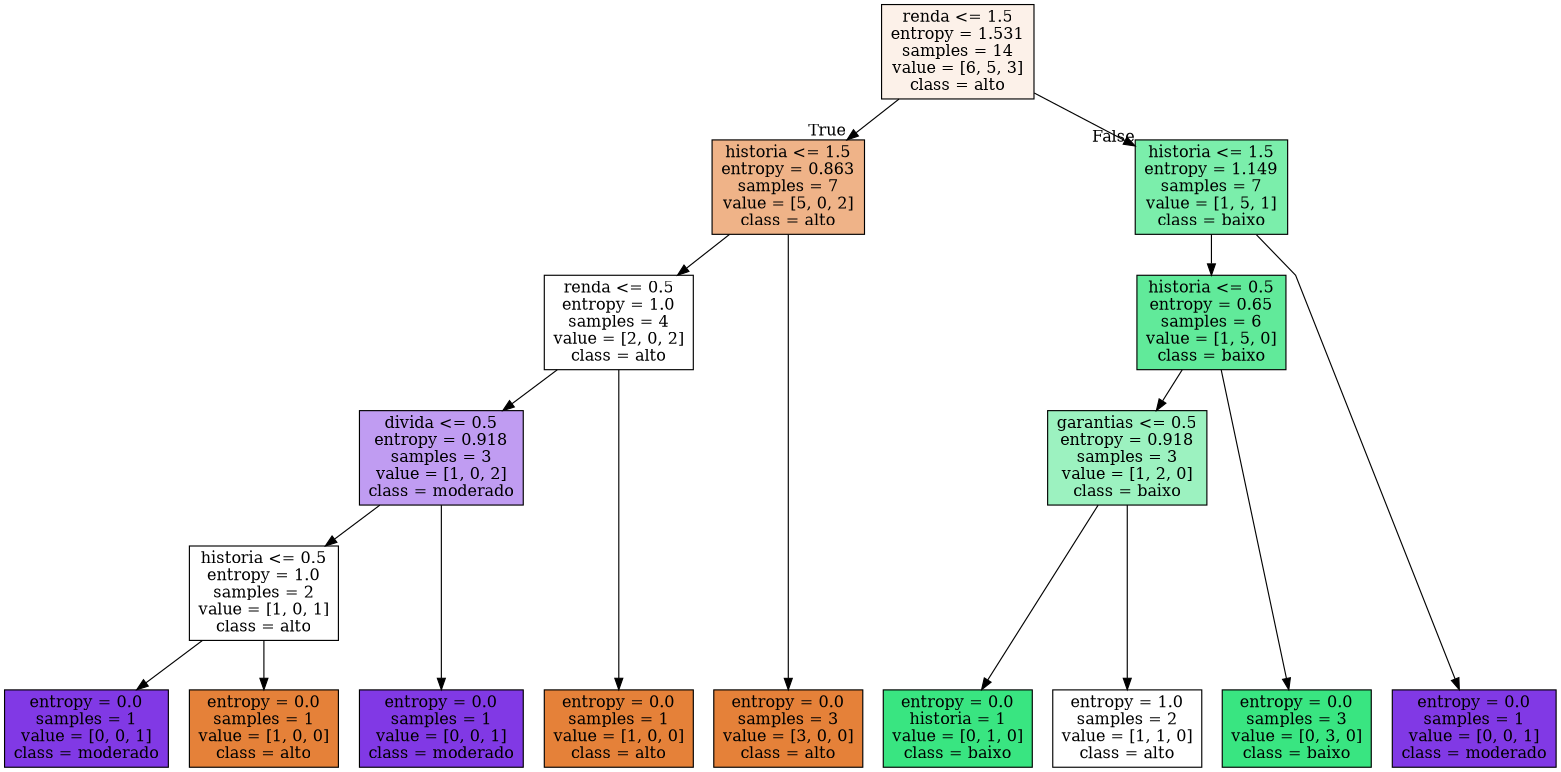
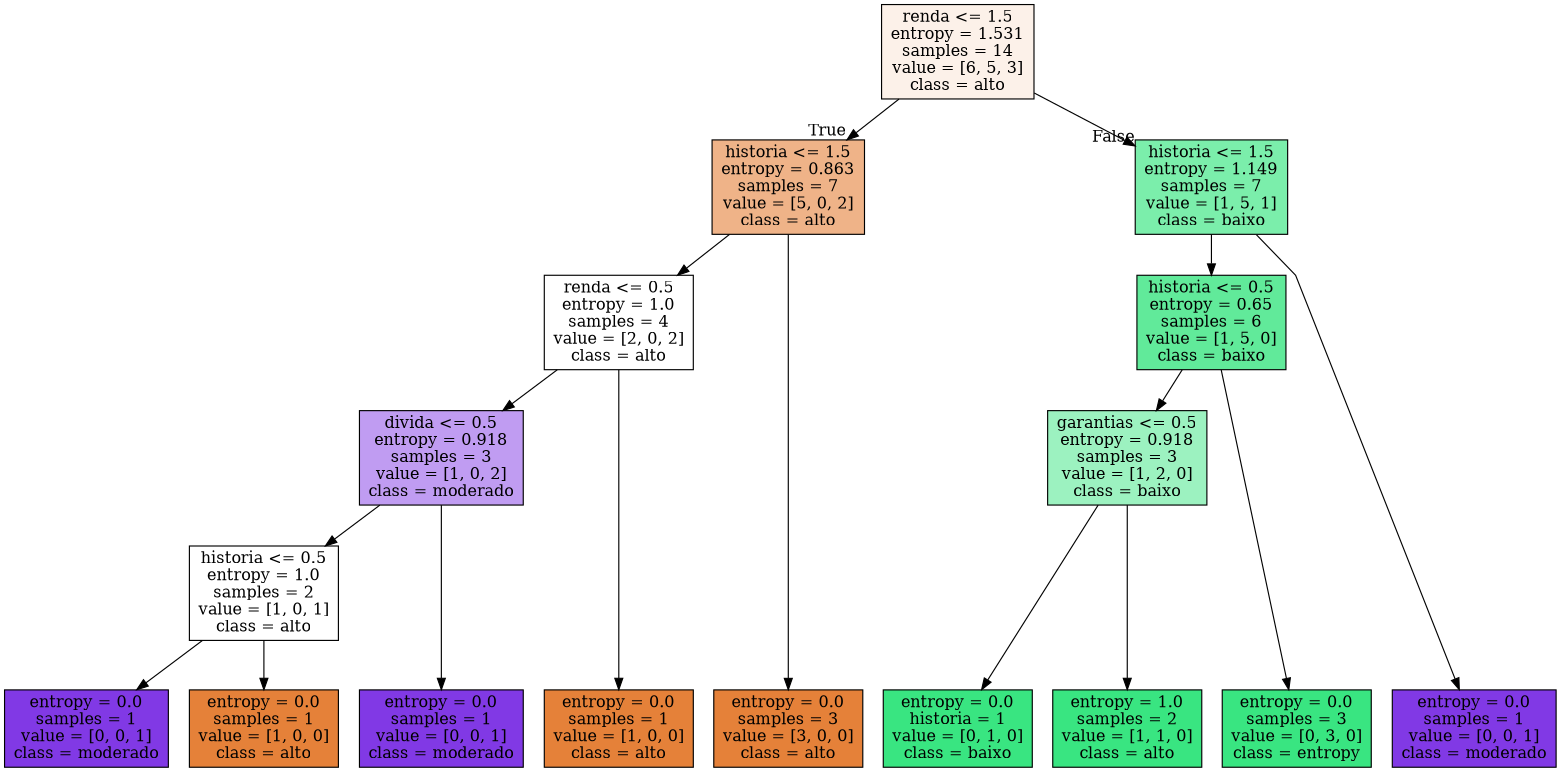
(1127, 729) -> (1127, 729)
(1297, 729) -> (1297, 729)
